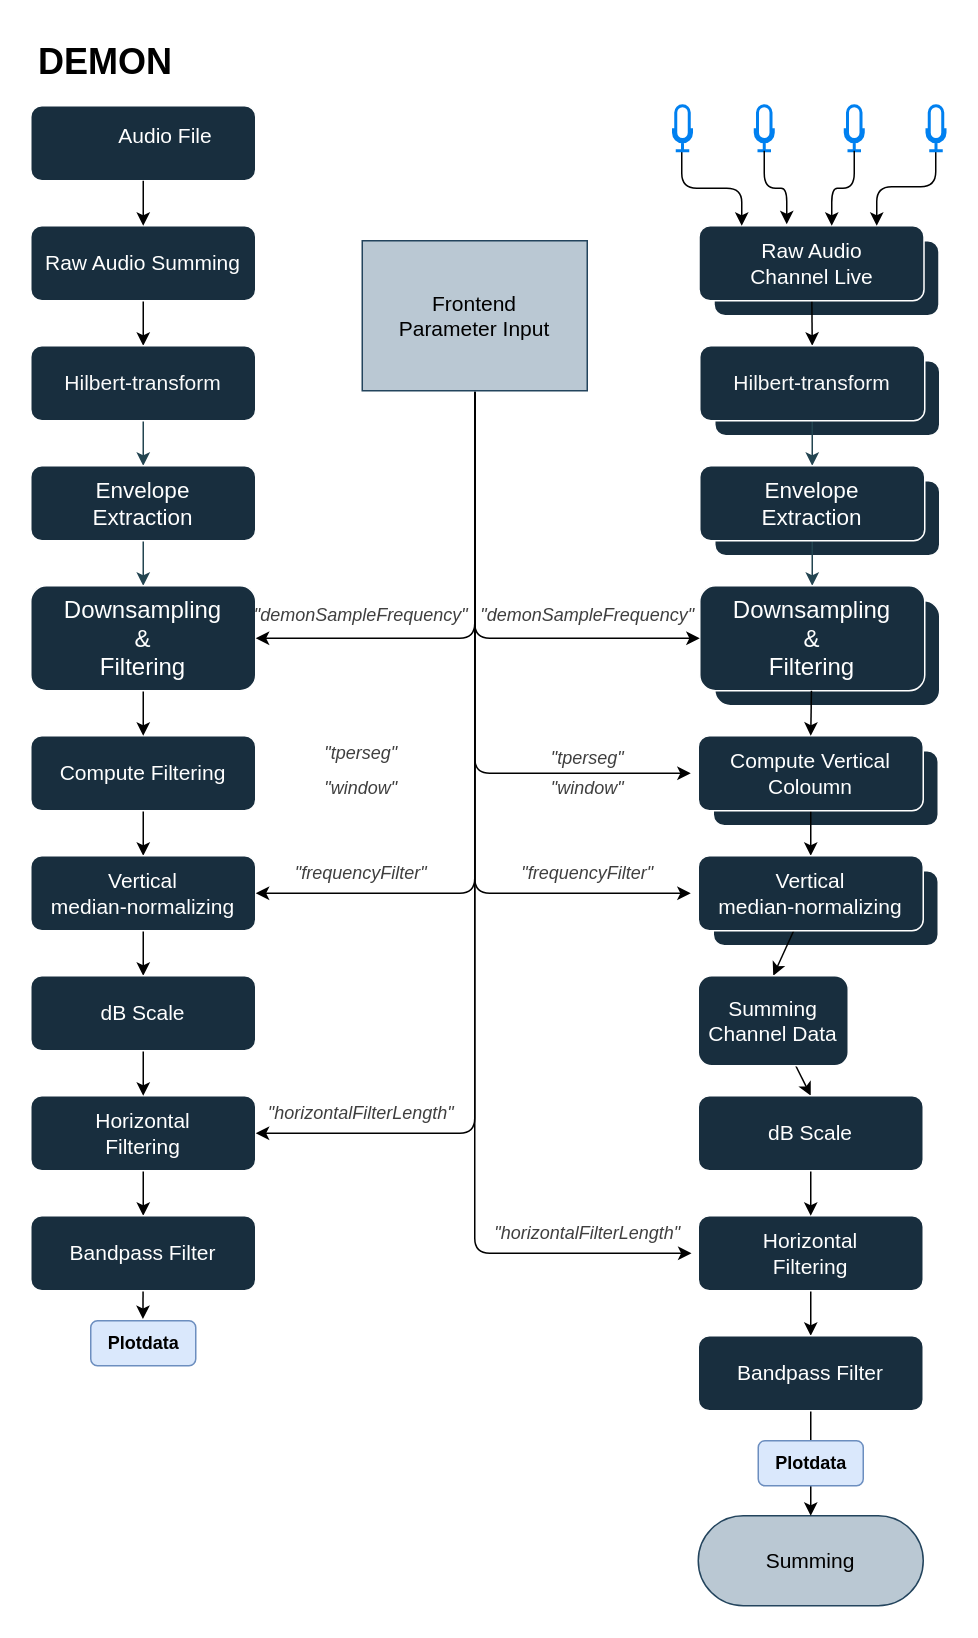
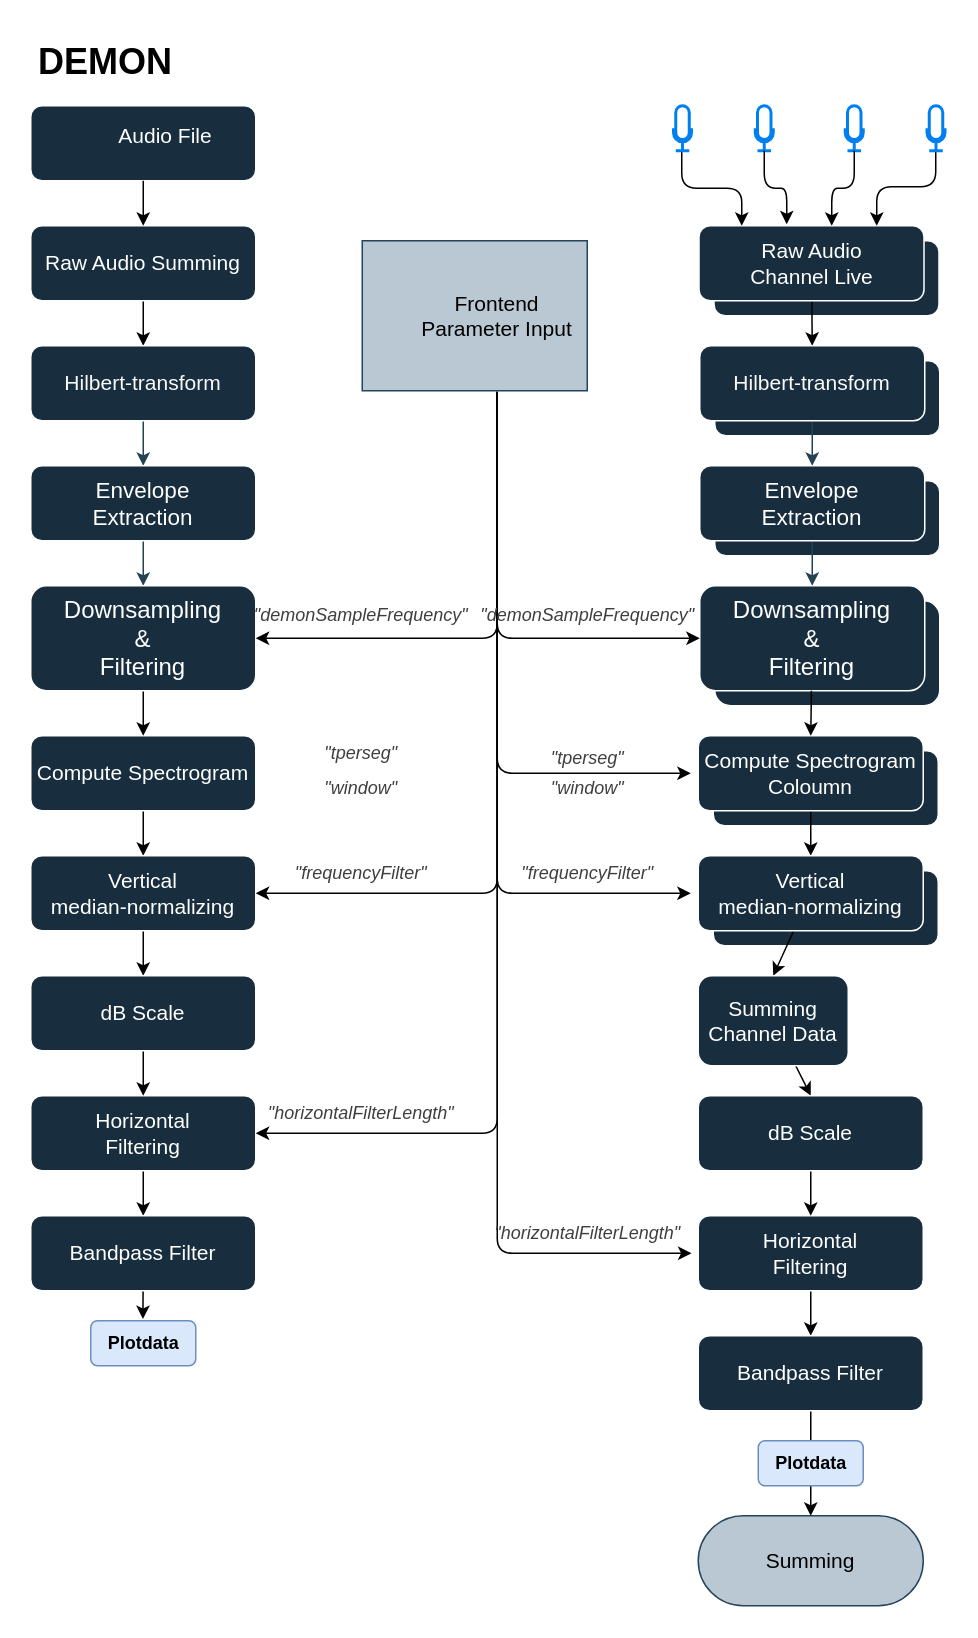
(475, 316) -> (497, 316)
(143, 773) -> (143, 773)
(811, 773) -> (811, 773)
